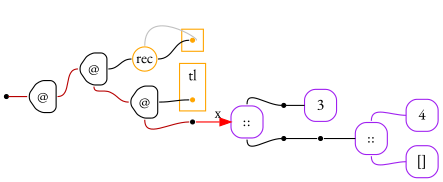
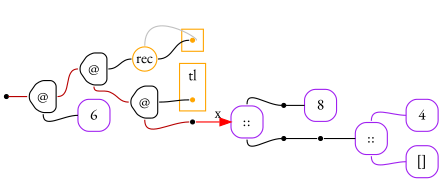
(321, 105) -> (321, 105)
none -> (94, 115)
